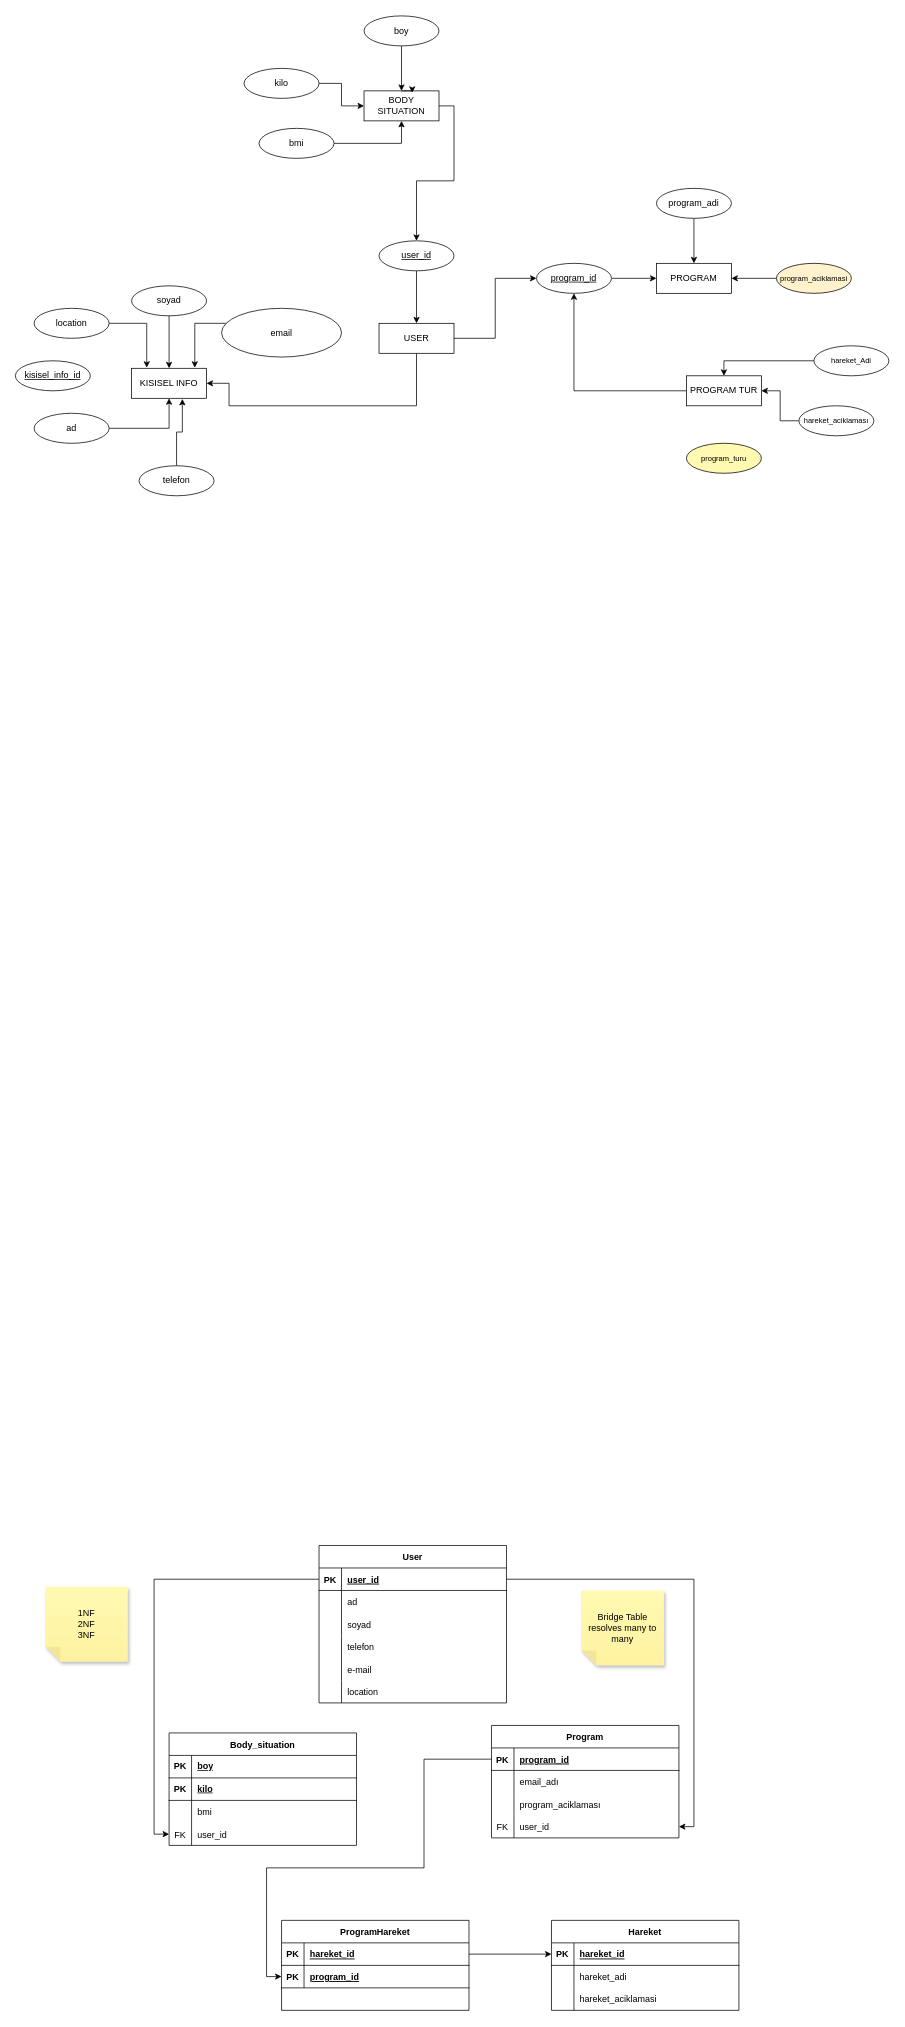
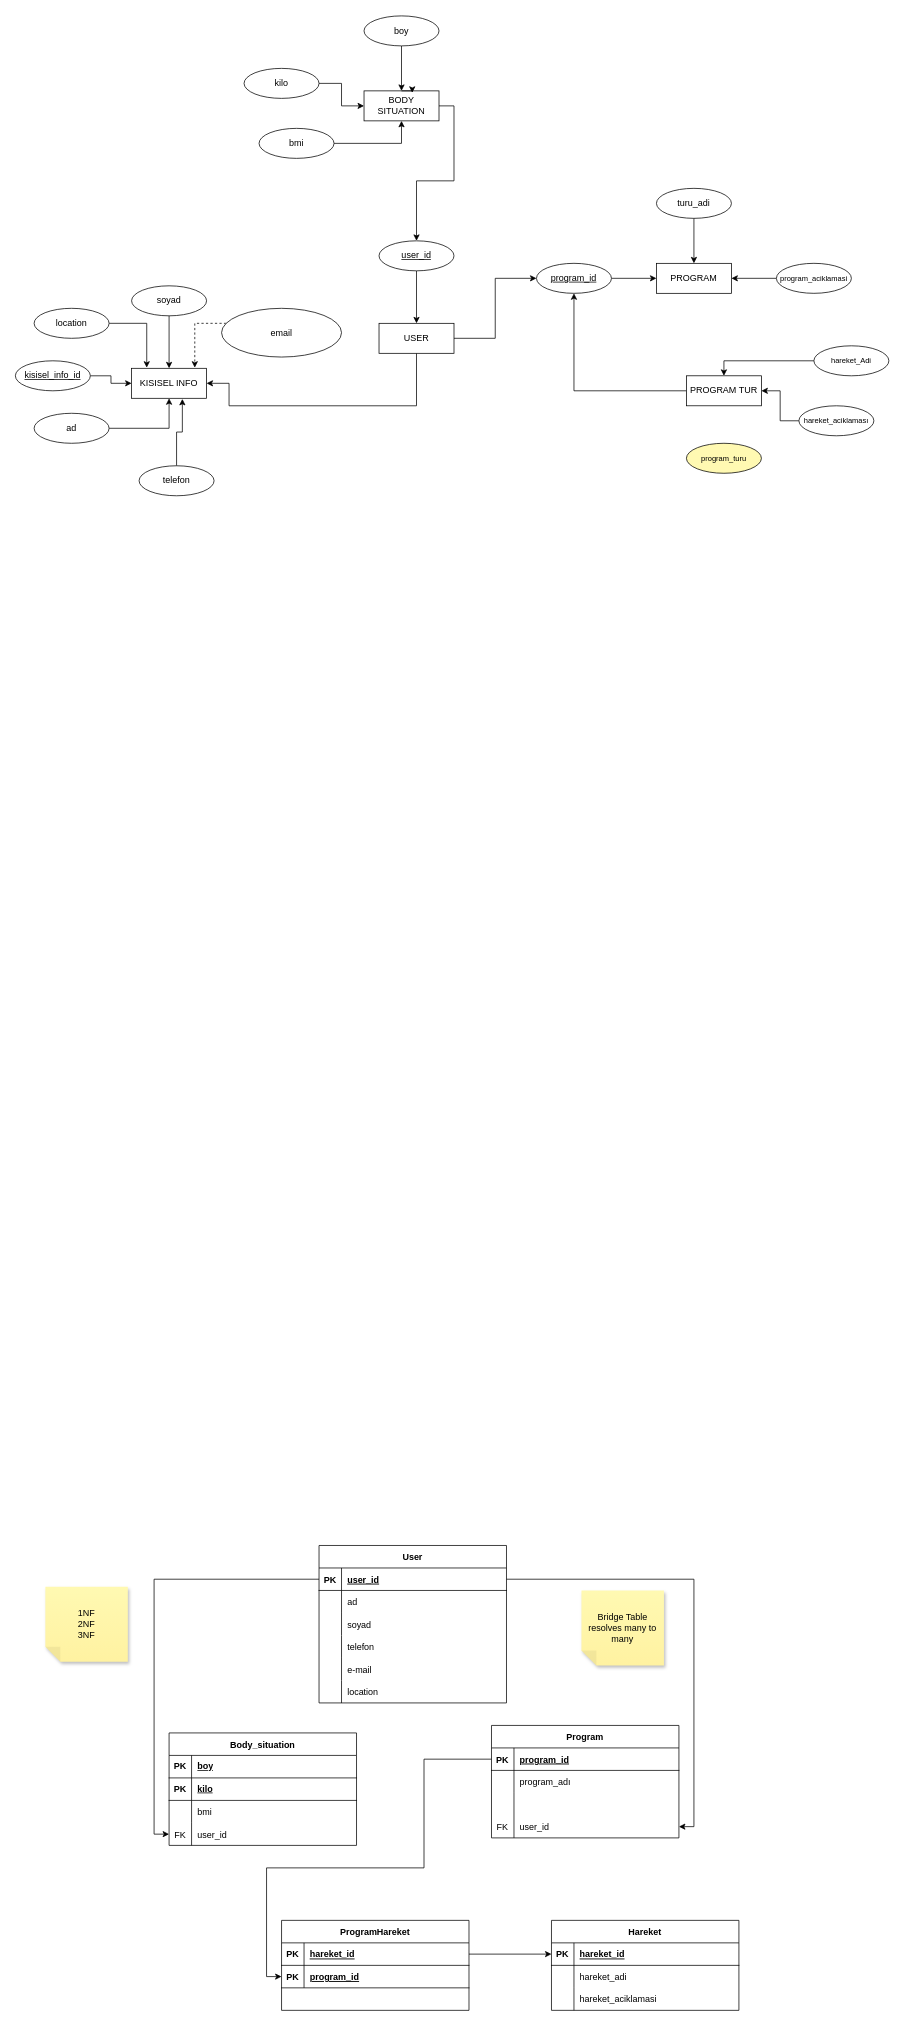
(694, 203) -> (694, 203)
(814, 278) -> (814, 278)
(195, 326) -> (195, 326)
none -> (111, 376)
(540, 1782) -> (547, 1782)
(597, 1804) -> none
